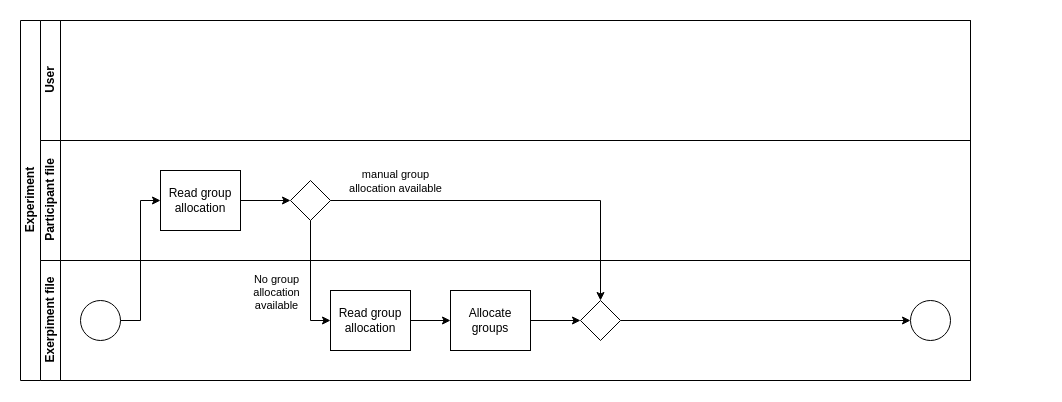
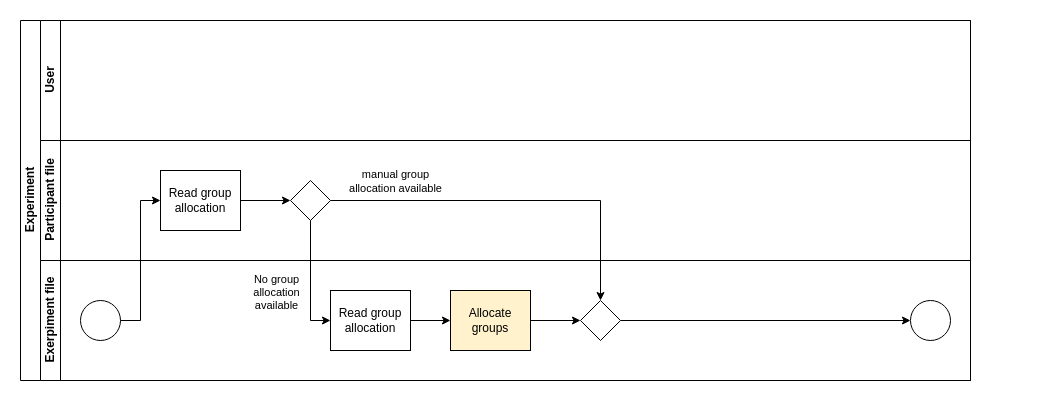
(491, 321) -> (491, 321)
